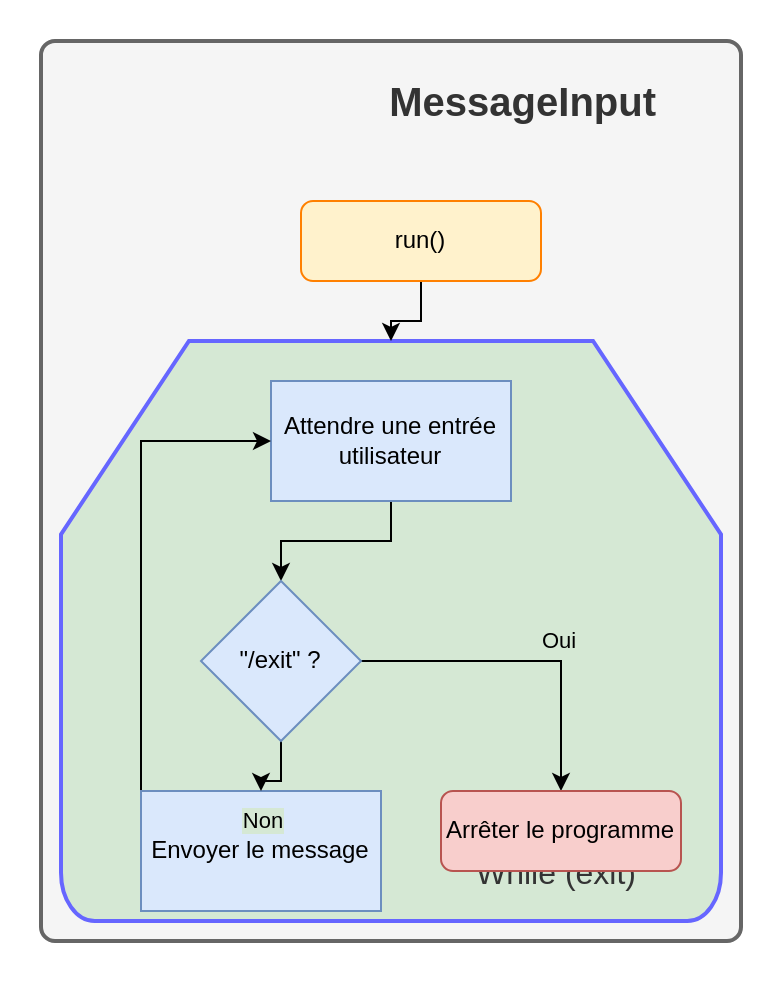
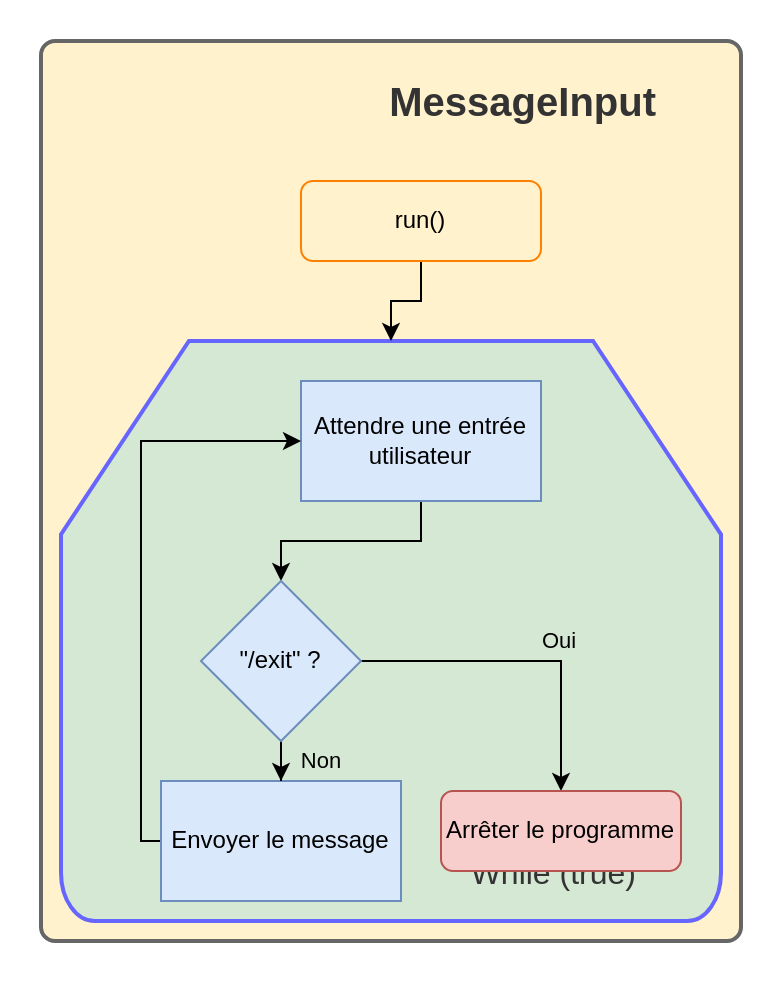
(656, 69) -> (656, 69)
(421, 241) -> (421, 221)
(391, 441) -> (421, 441)
(261, 851) -> (281, 841)
(649, 901) -> (646, 901)
